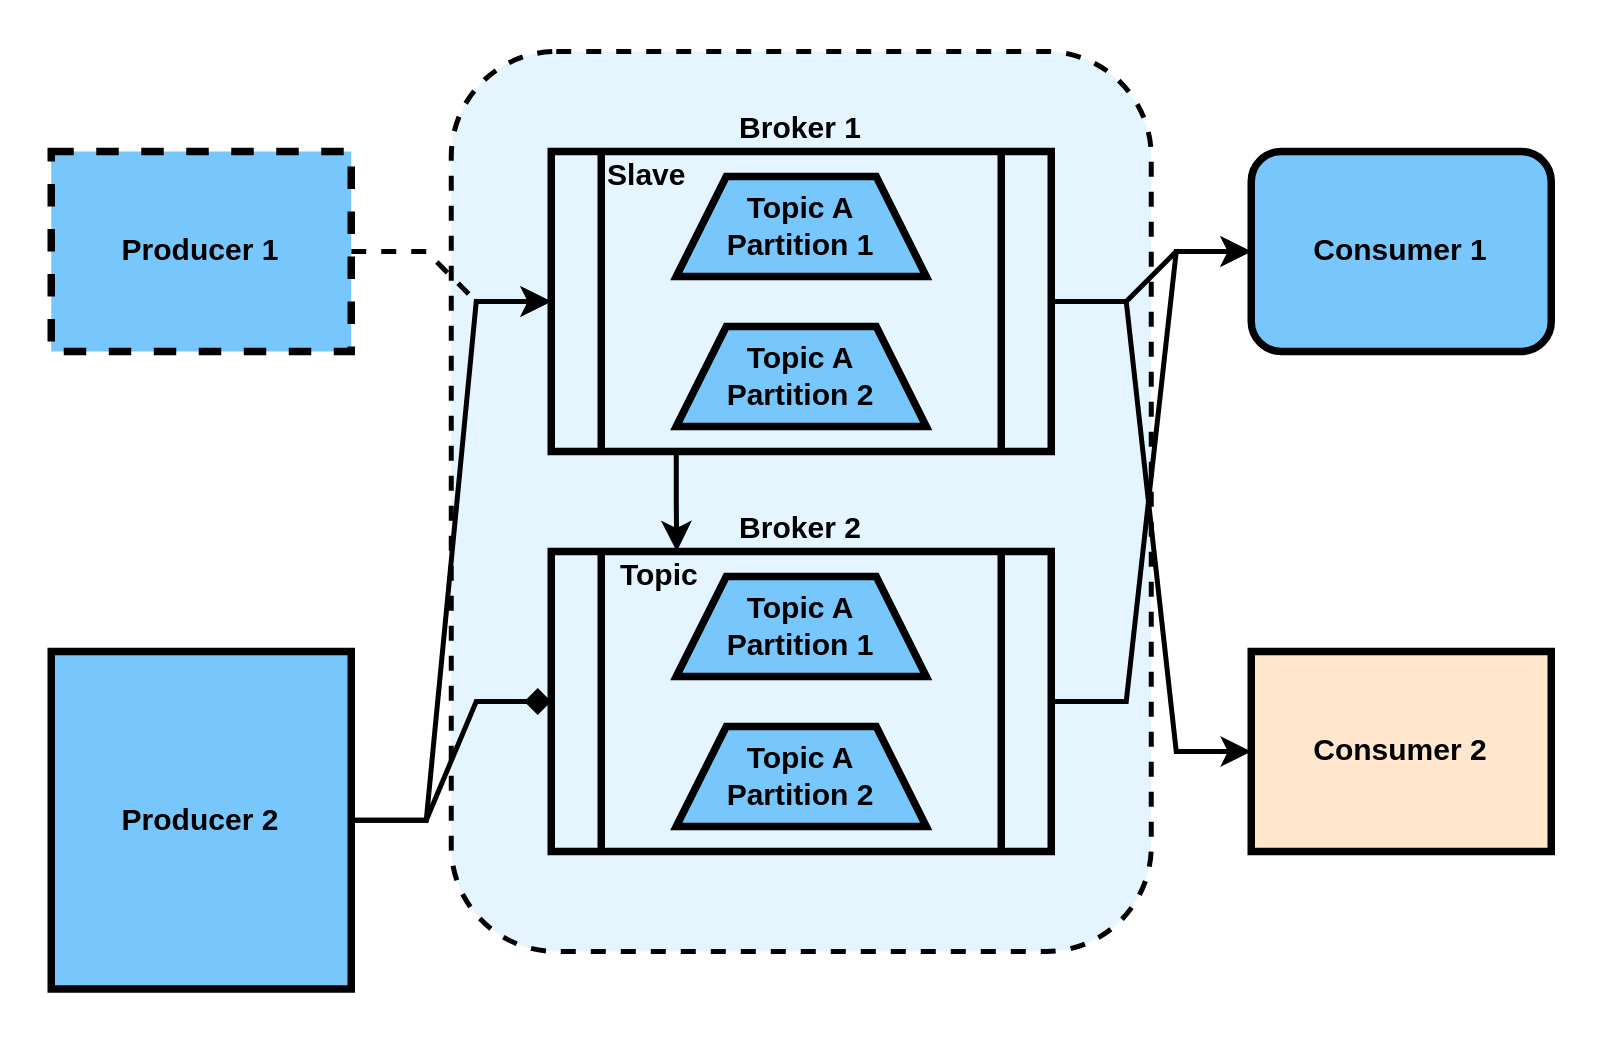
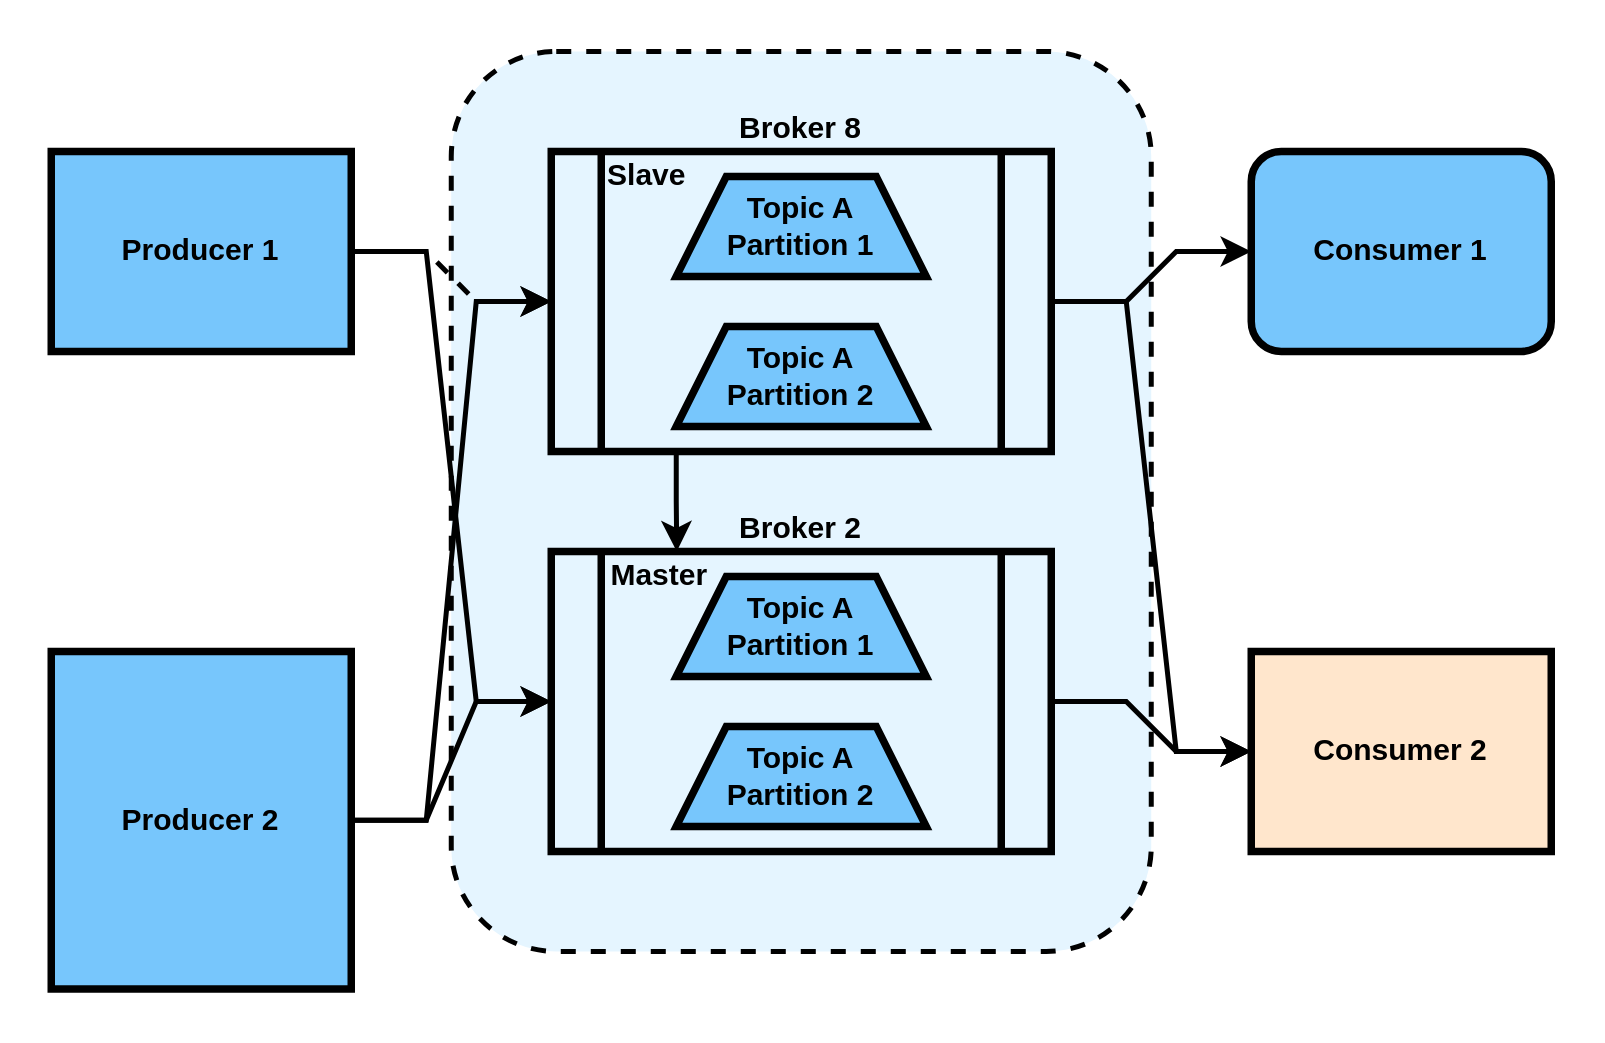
(801, 126) -> (801, 126)
(201, 251) -> (201, 251)
(1163, 370) -> none
none -> (440, 376)
(660, 576) -> (660, 576)
(475, 703) -> (475, 703)
none -> (1149, 724)
